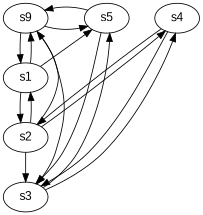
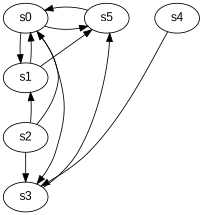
(26, 18) -> (26, 18)
(99, 75) -> none
(98, 85) -> none
(20, 103) -> none
(81, 110) -> none
(124, 129) -> none
